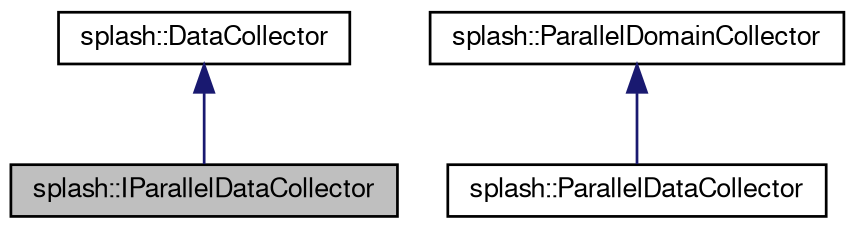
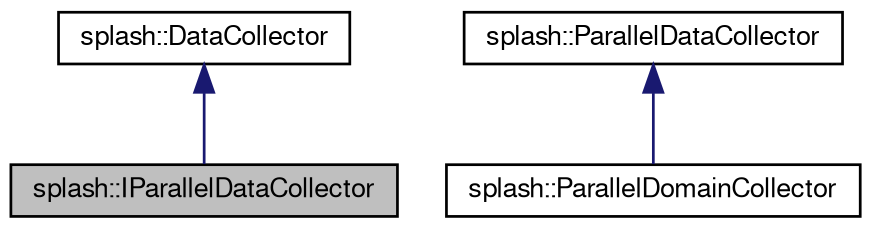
(637, 129) -> (653, 129)
